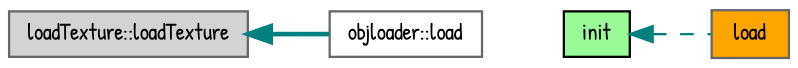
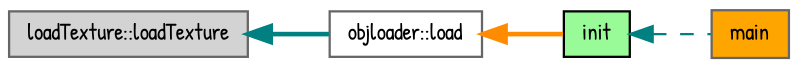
none -> (535, 34)
(750, 34) -> (750, 34)
